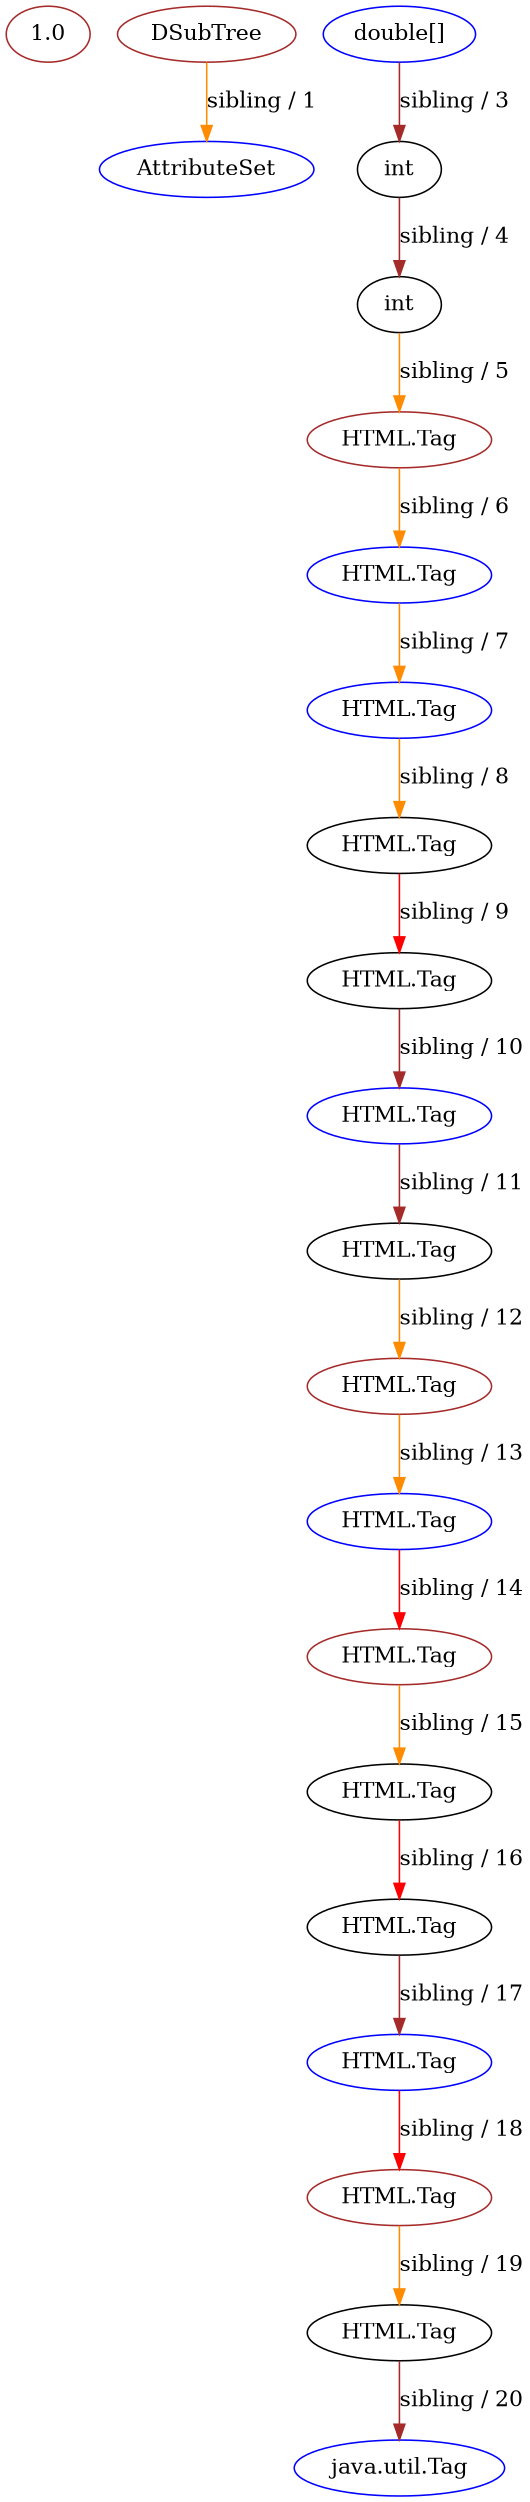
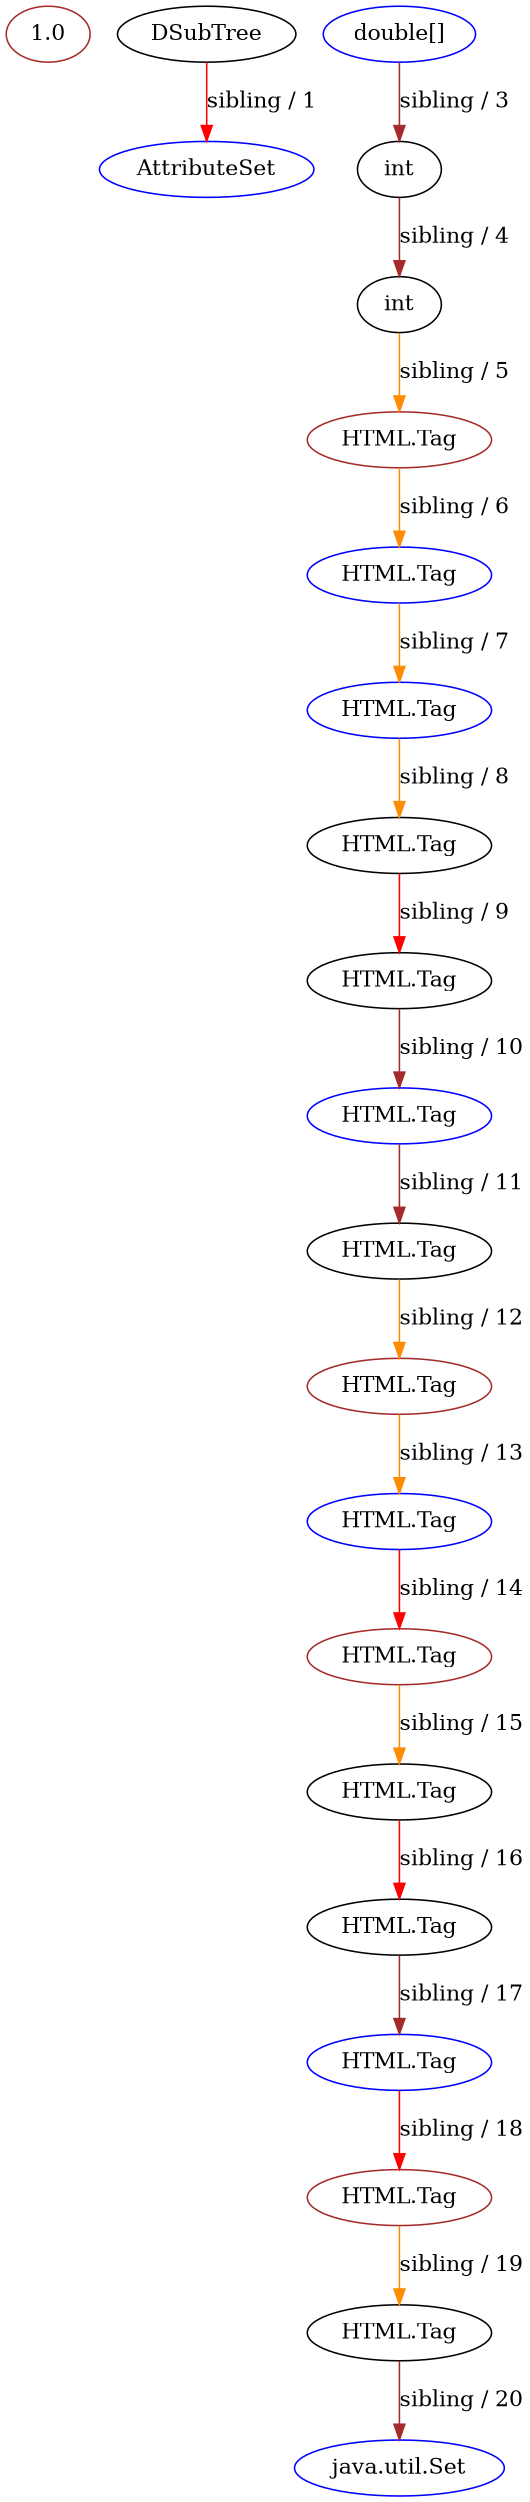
(207, 34) -> (207, 34)
(207, 94) -> (207, 94)
(399, 2468) -> (399, 2468)
